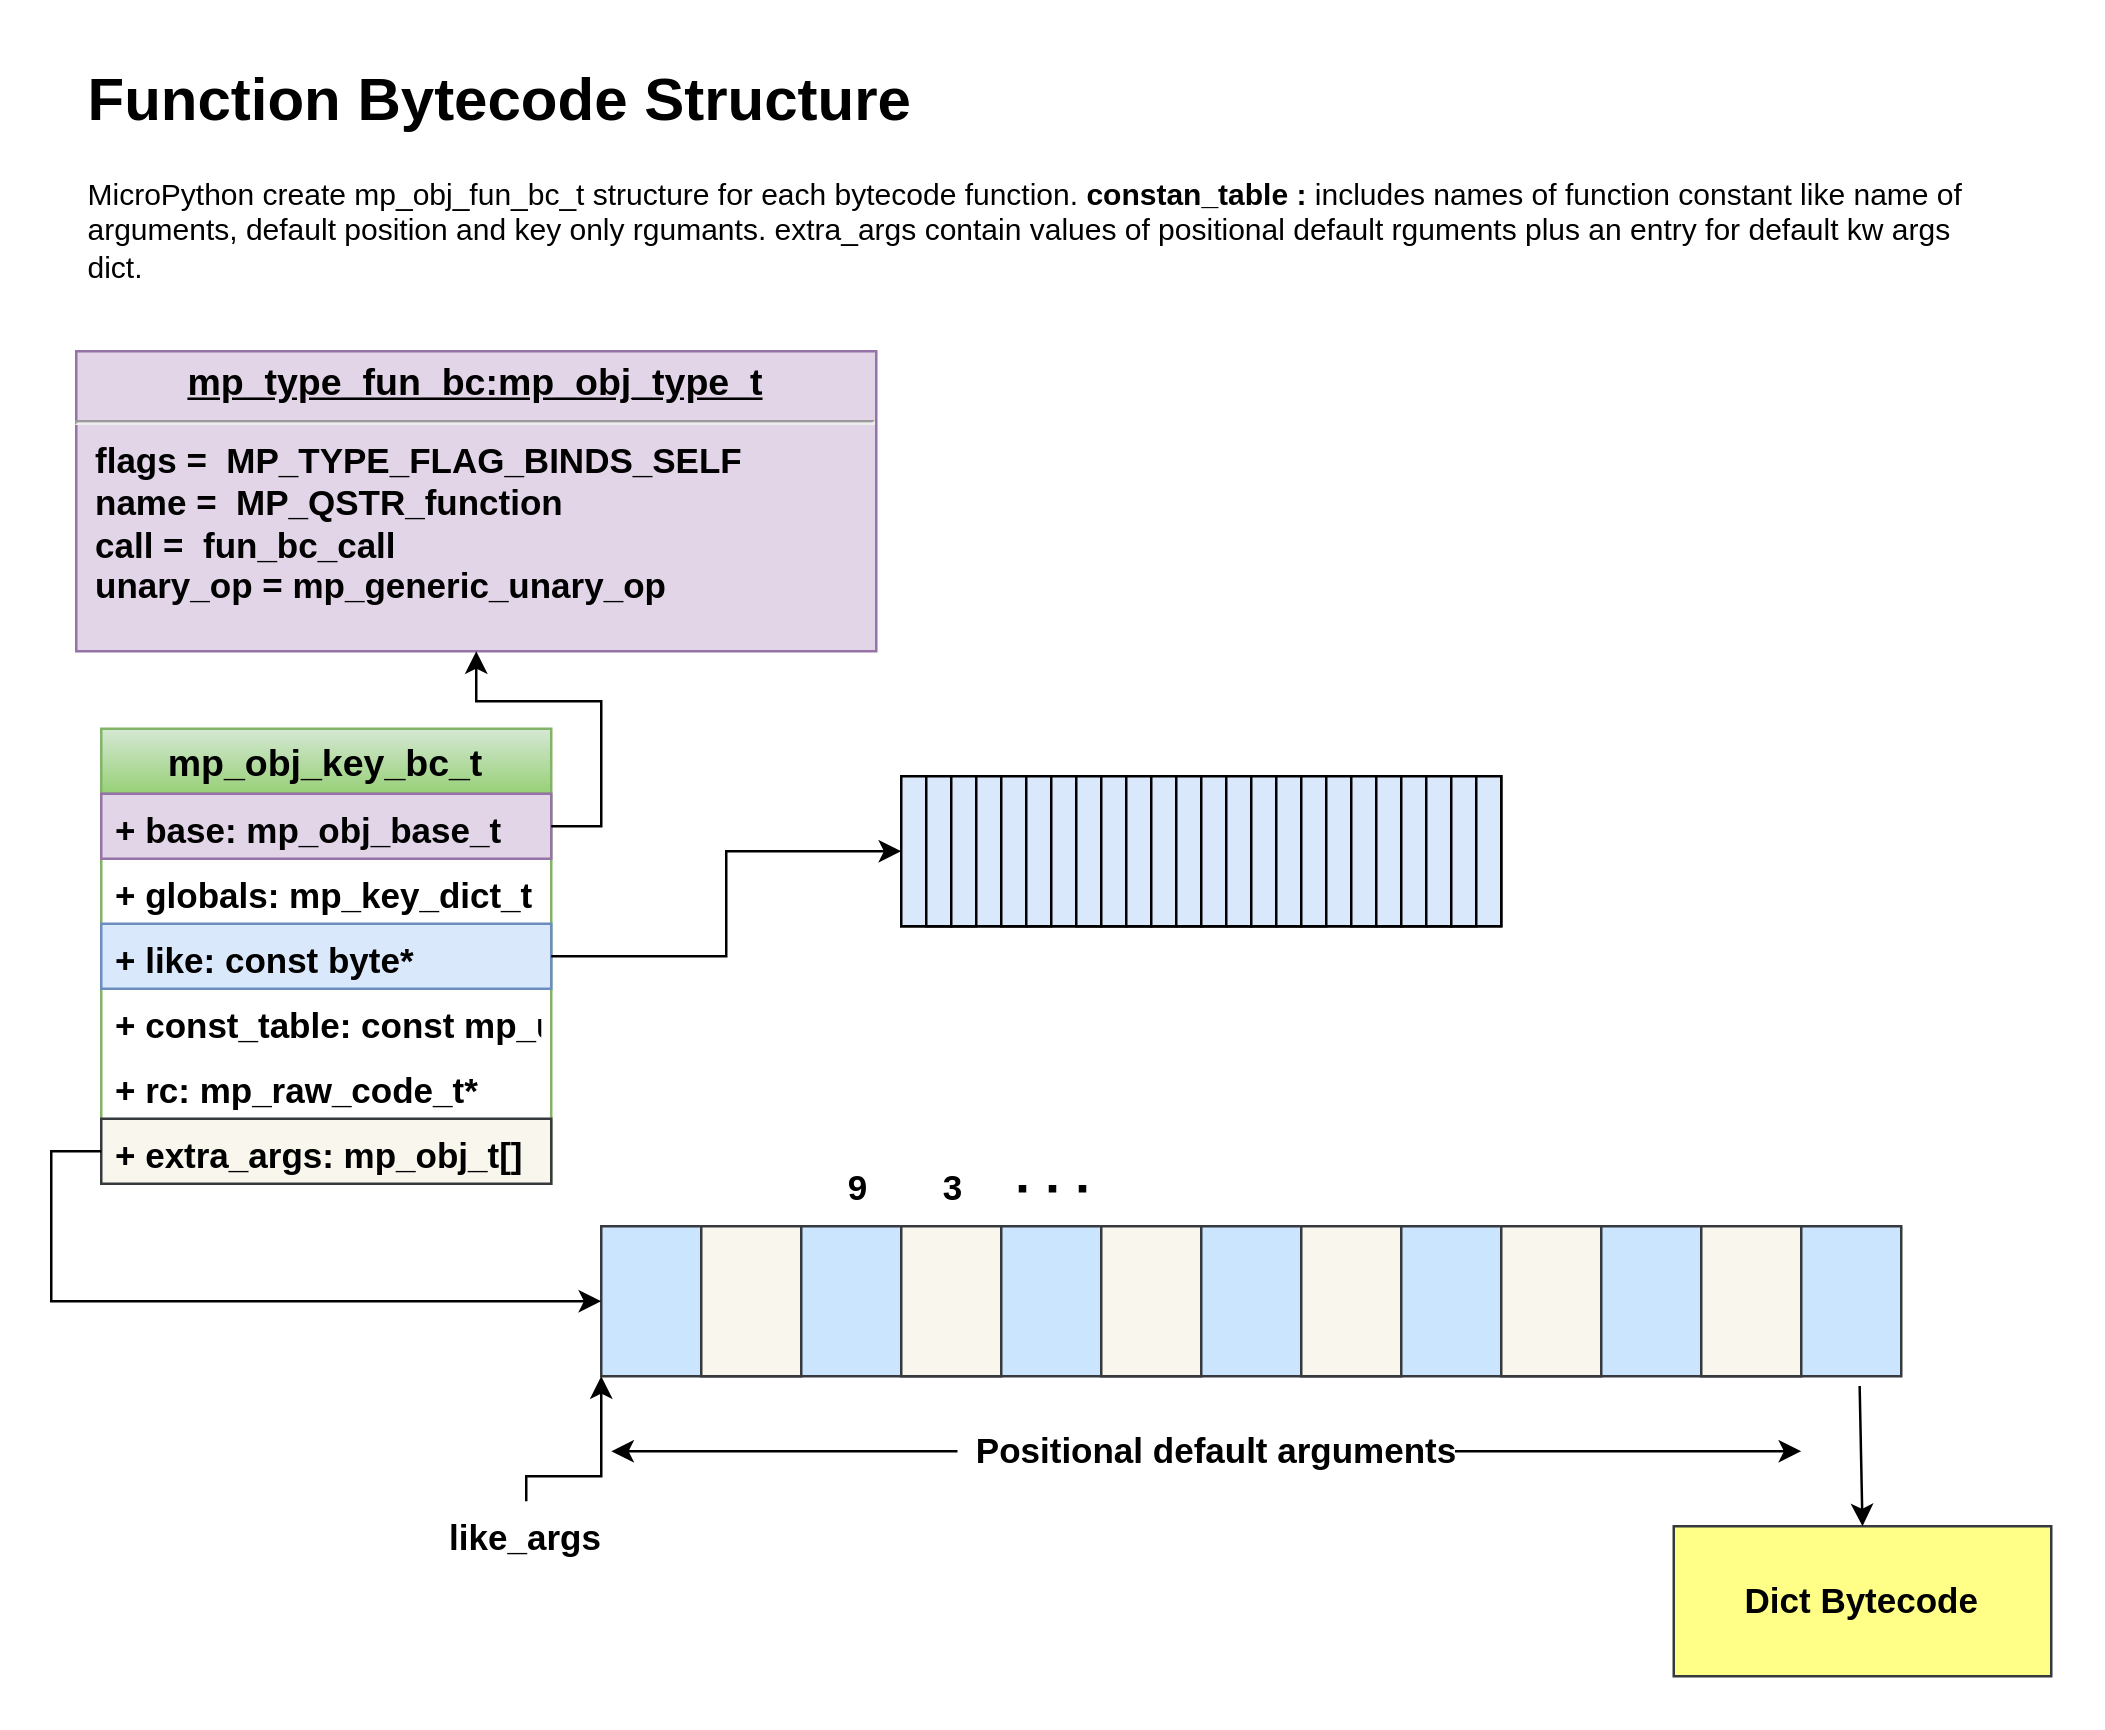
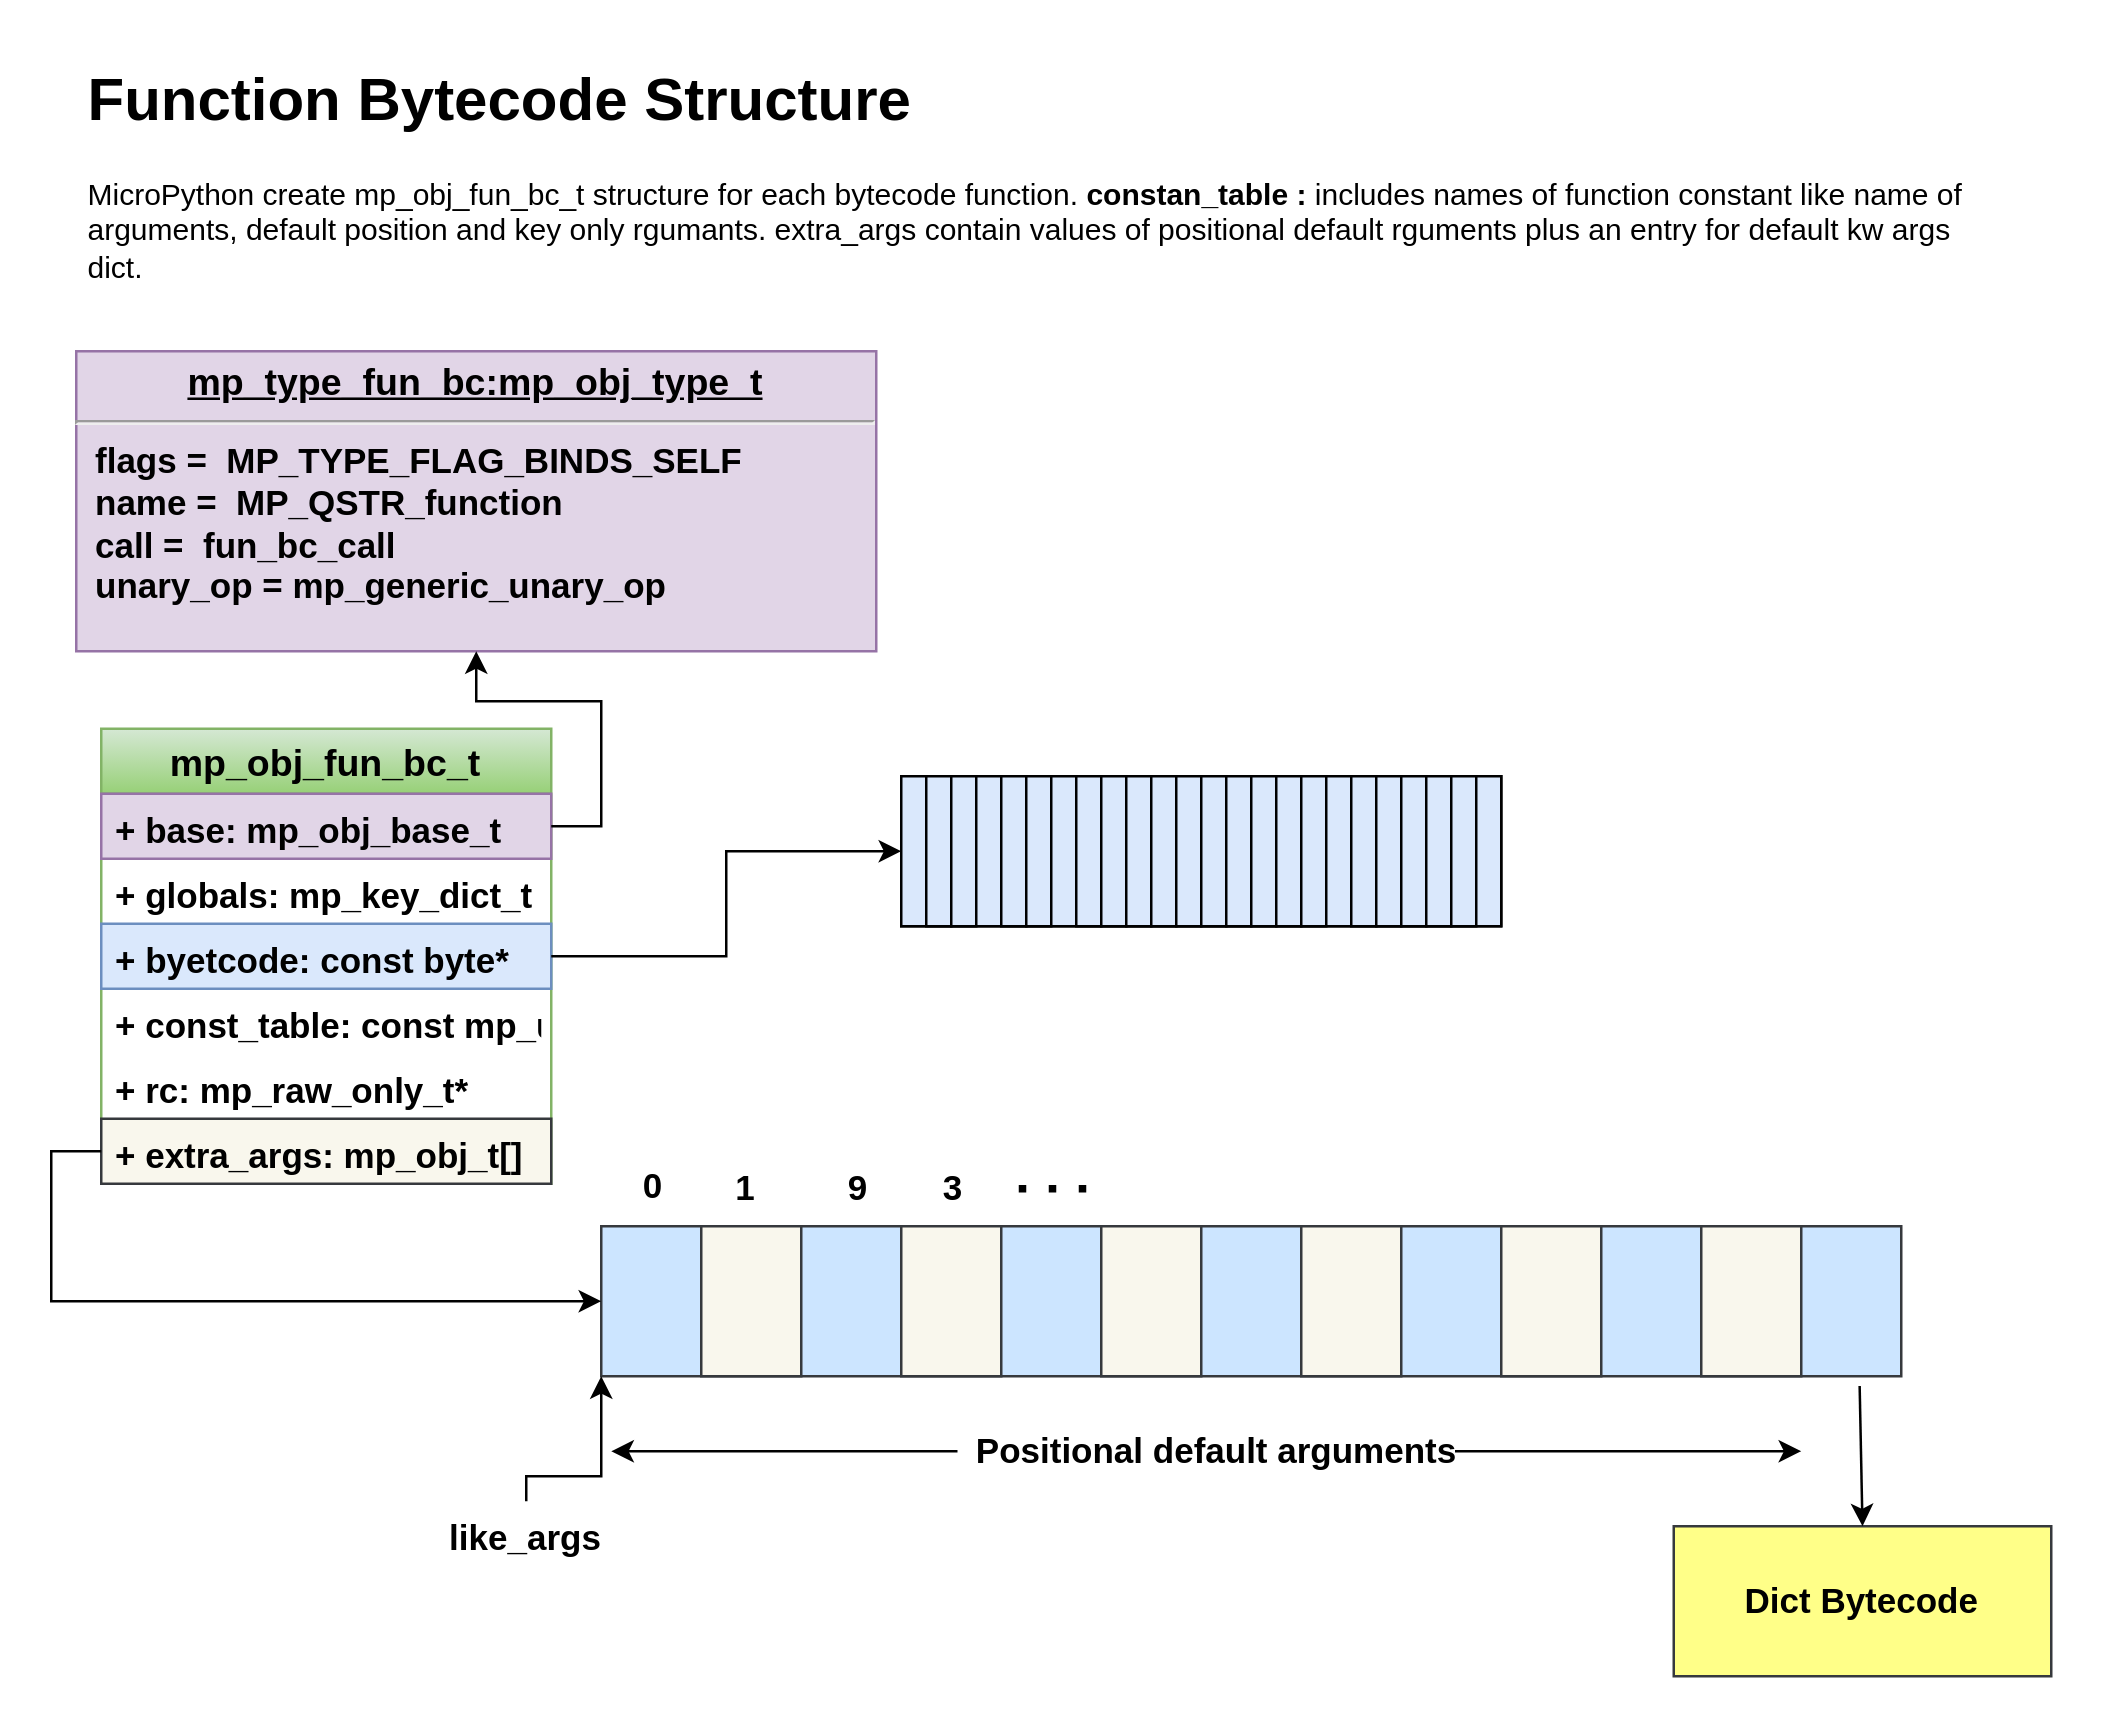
(325, 764) -> (325, 764)
(274, 961) -> (322, 961)
(297, 1091) -> (293, 1091)
none -> (654, 1186)
none -> (746, 1189)
